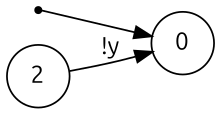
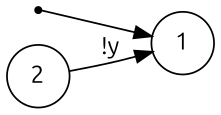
(183, 43) -> (183, 43)
